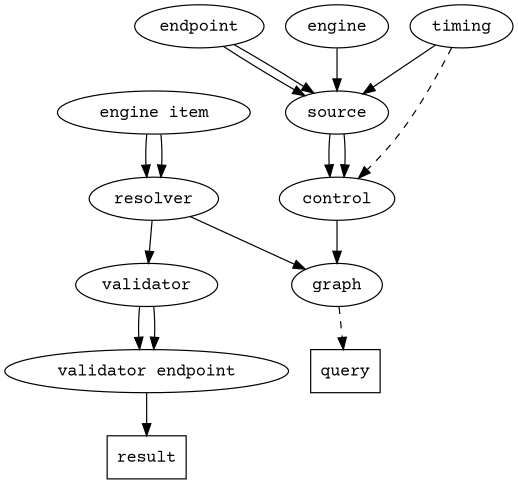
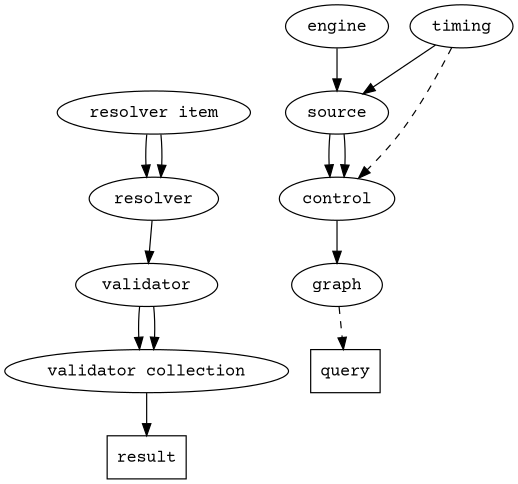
(199, 26) -> none
(154, 113) -> (154, 113)
(242, 240) -> none
(147, 371) -> (147, 371)
